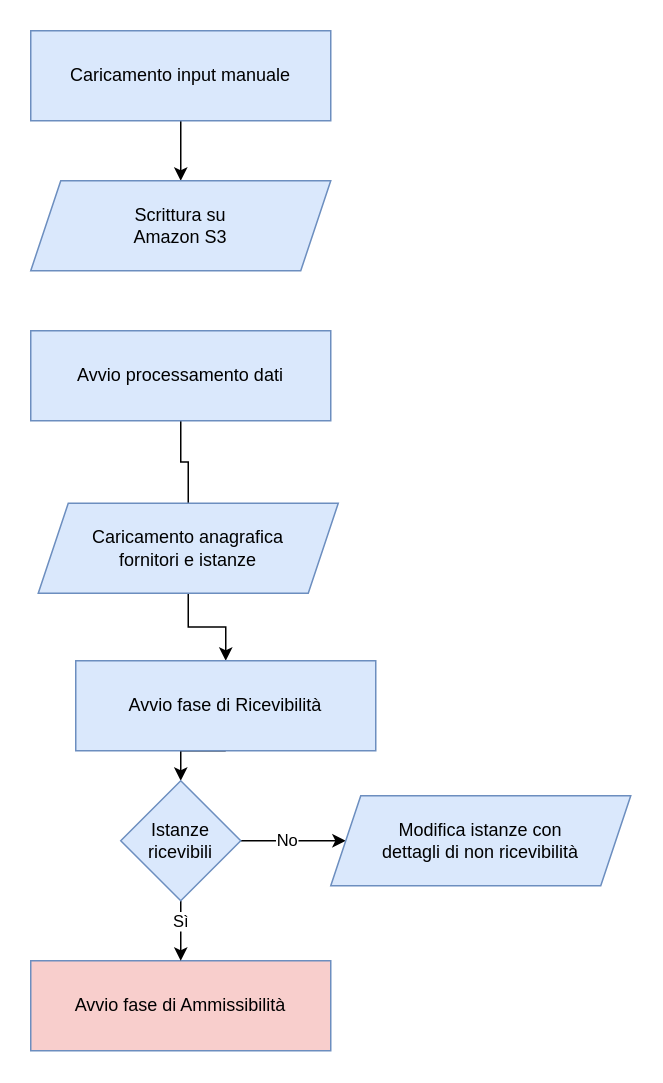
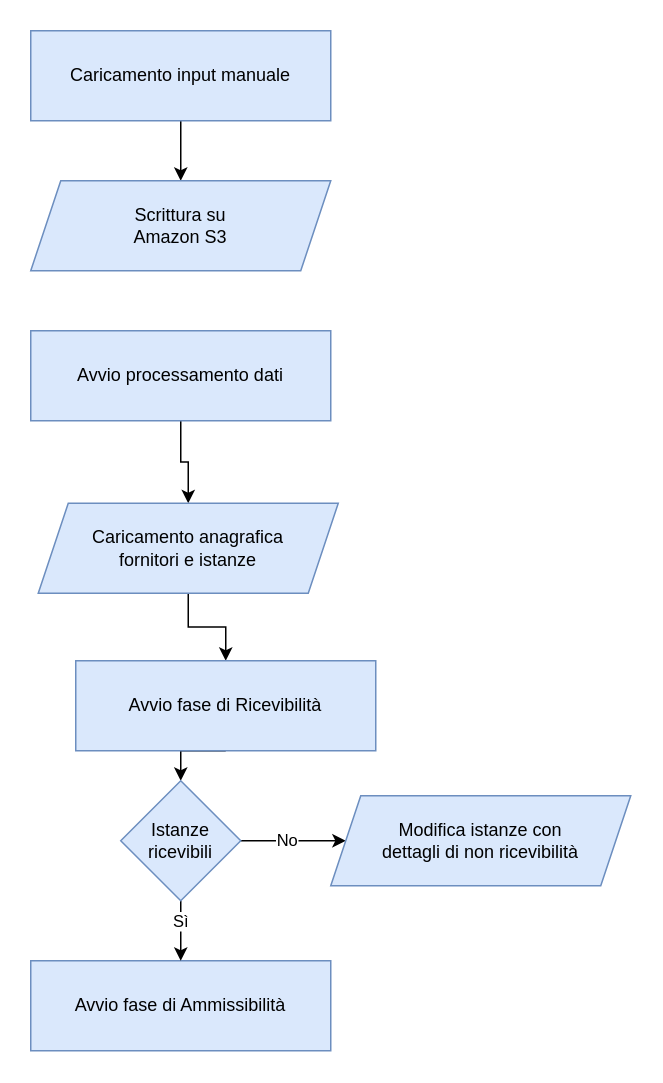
(188, 496) -> (188, 492)
(181, 1006) -> (181, 1006)
